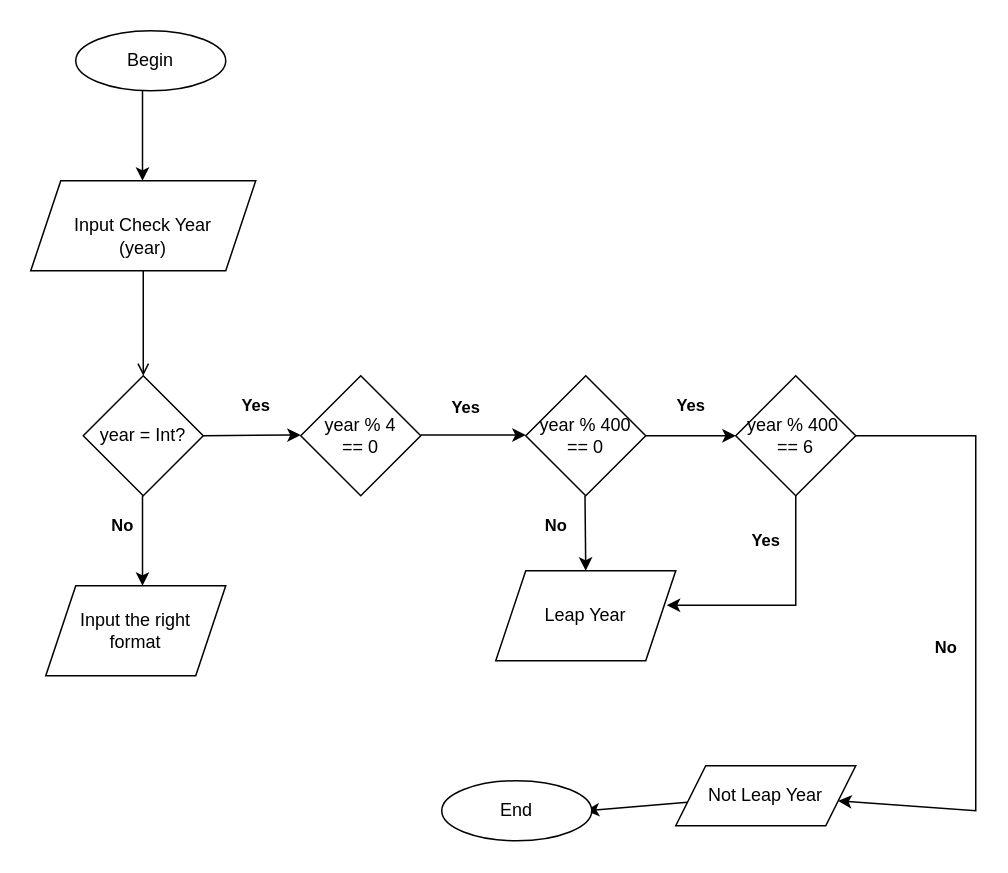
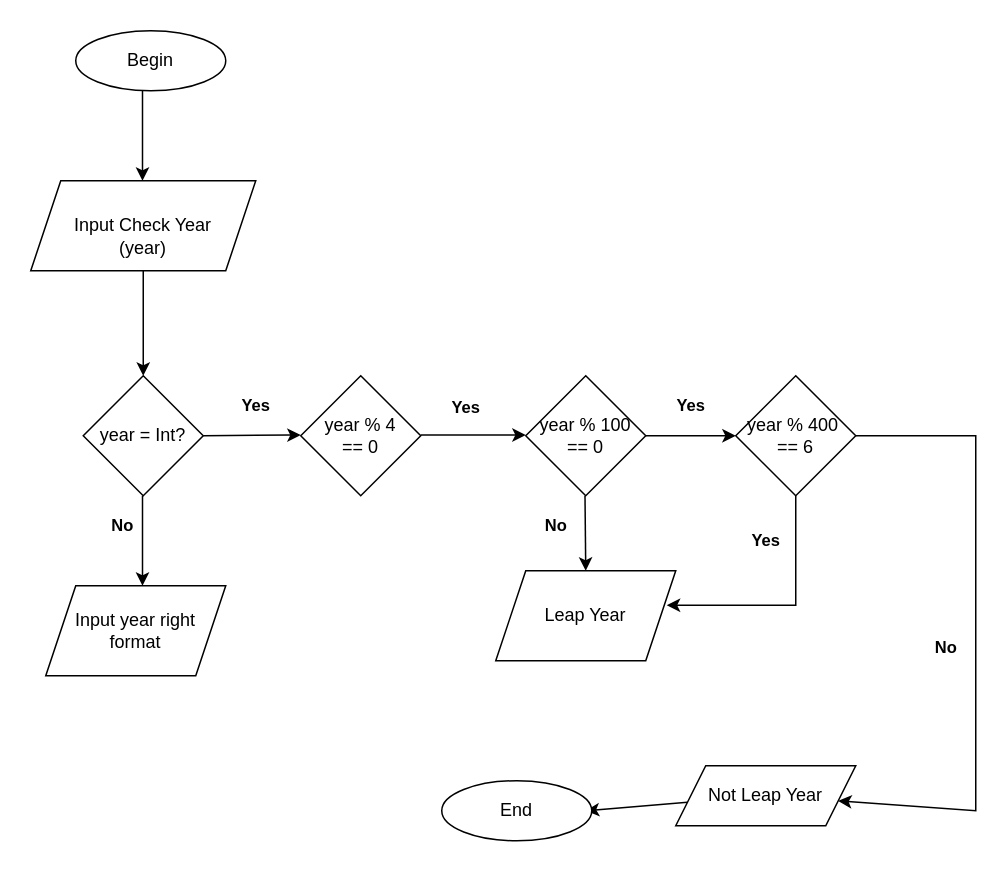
(143, 366) -> (143, 364)
(586, 436) -> (586, 436)
(136, 631) -> (136, 631)
